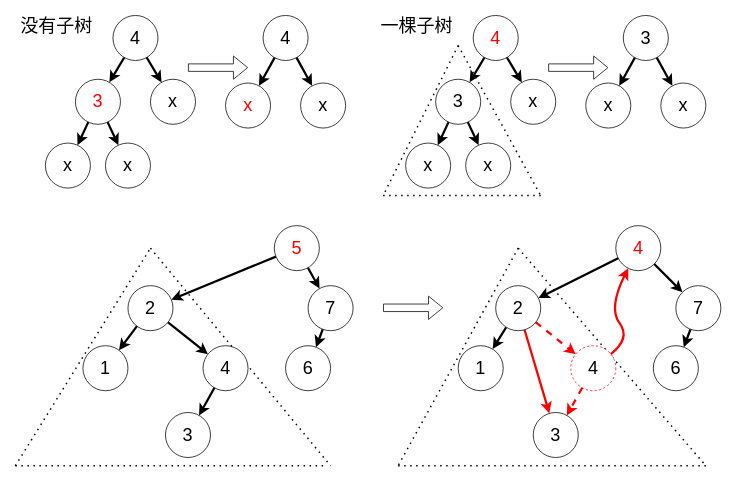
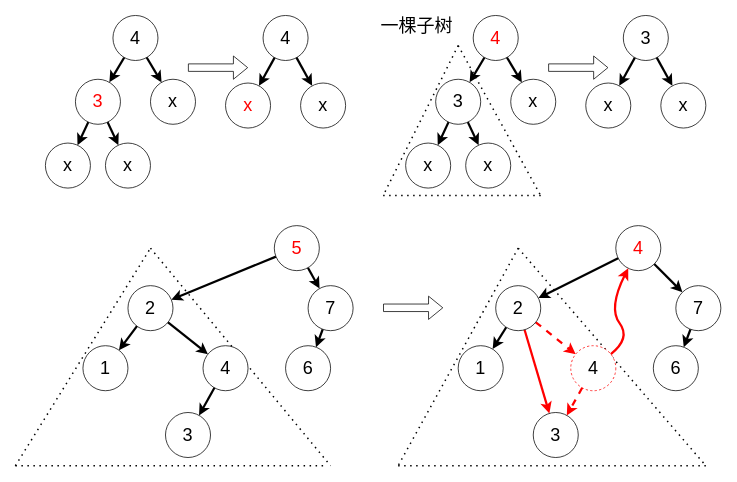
(57, 27) -> none
